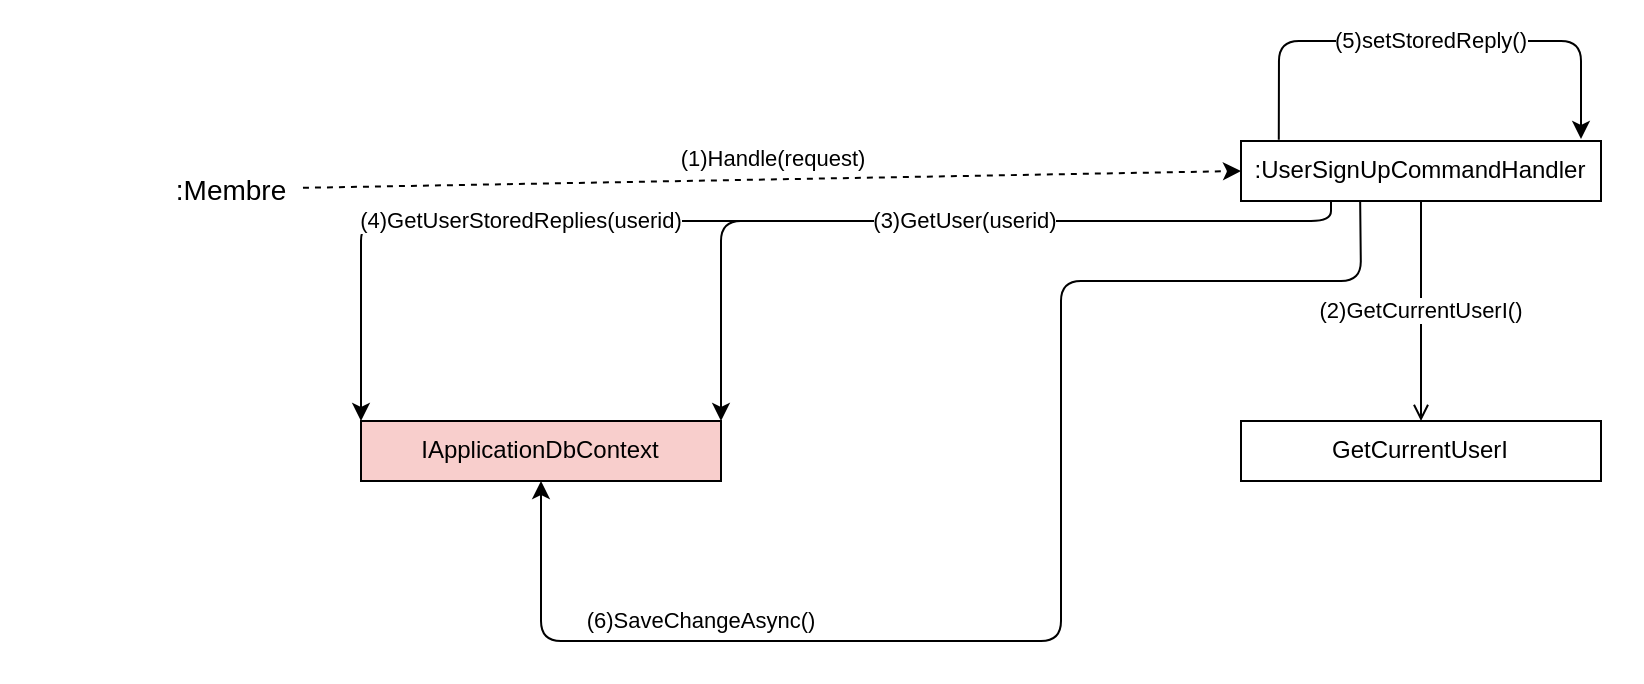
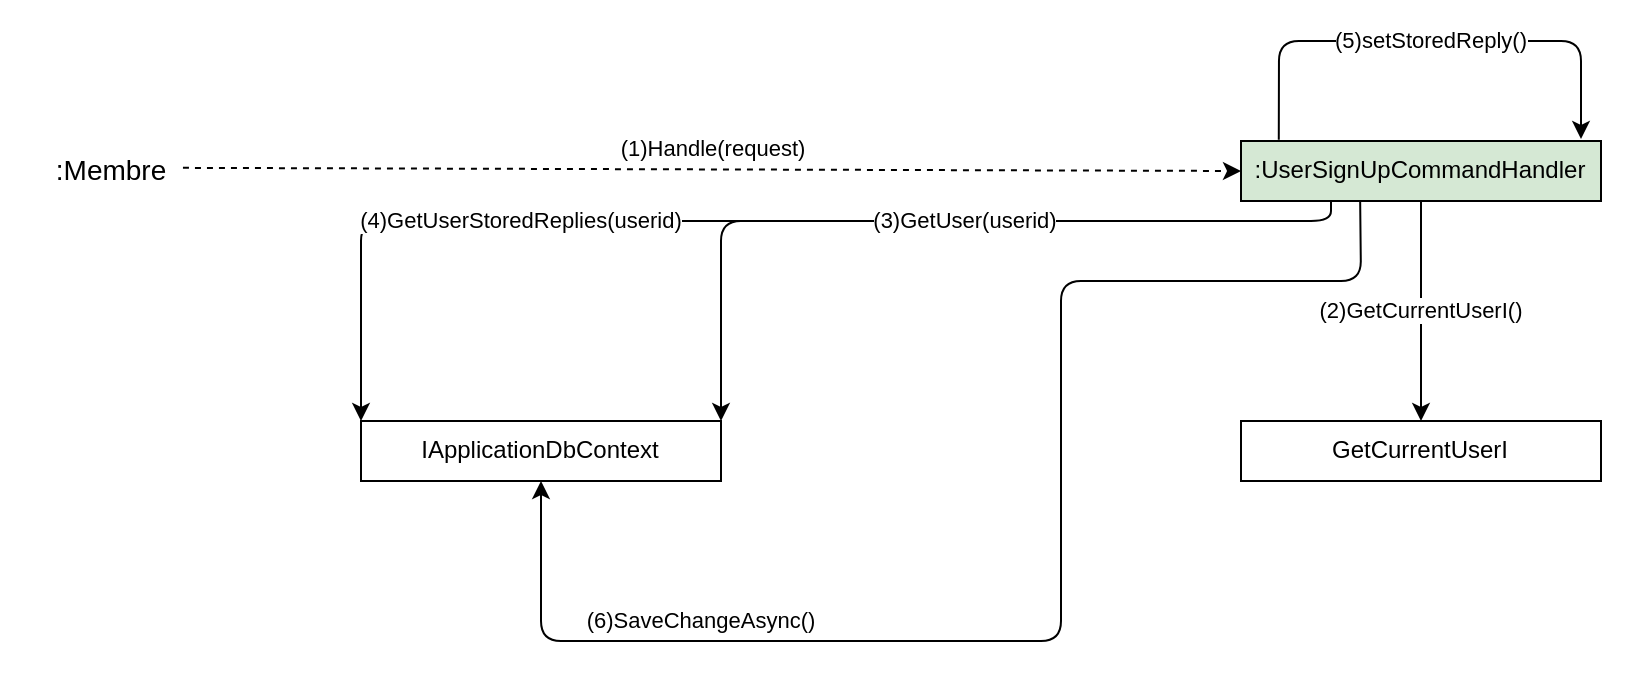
(1421, 171) -> (1421, 171)
(231, 191) -> (111, 171)
(1421, 409) -> (1421, 406)
(541, 451) -> (541, 451)
